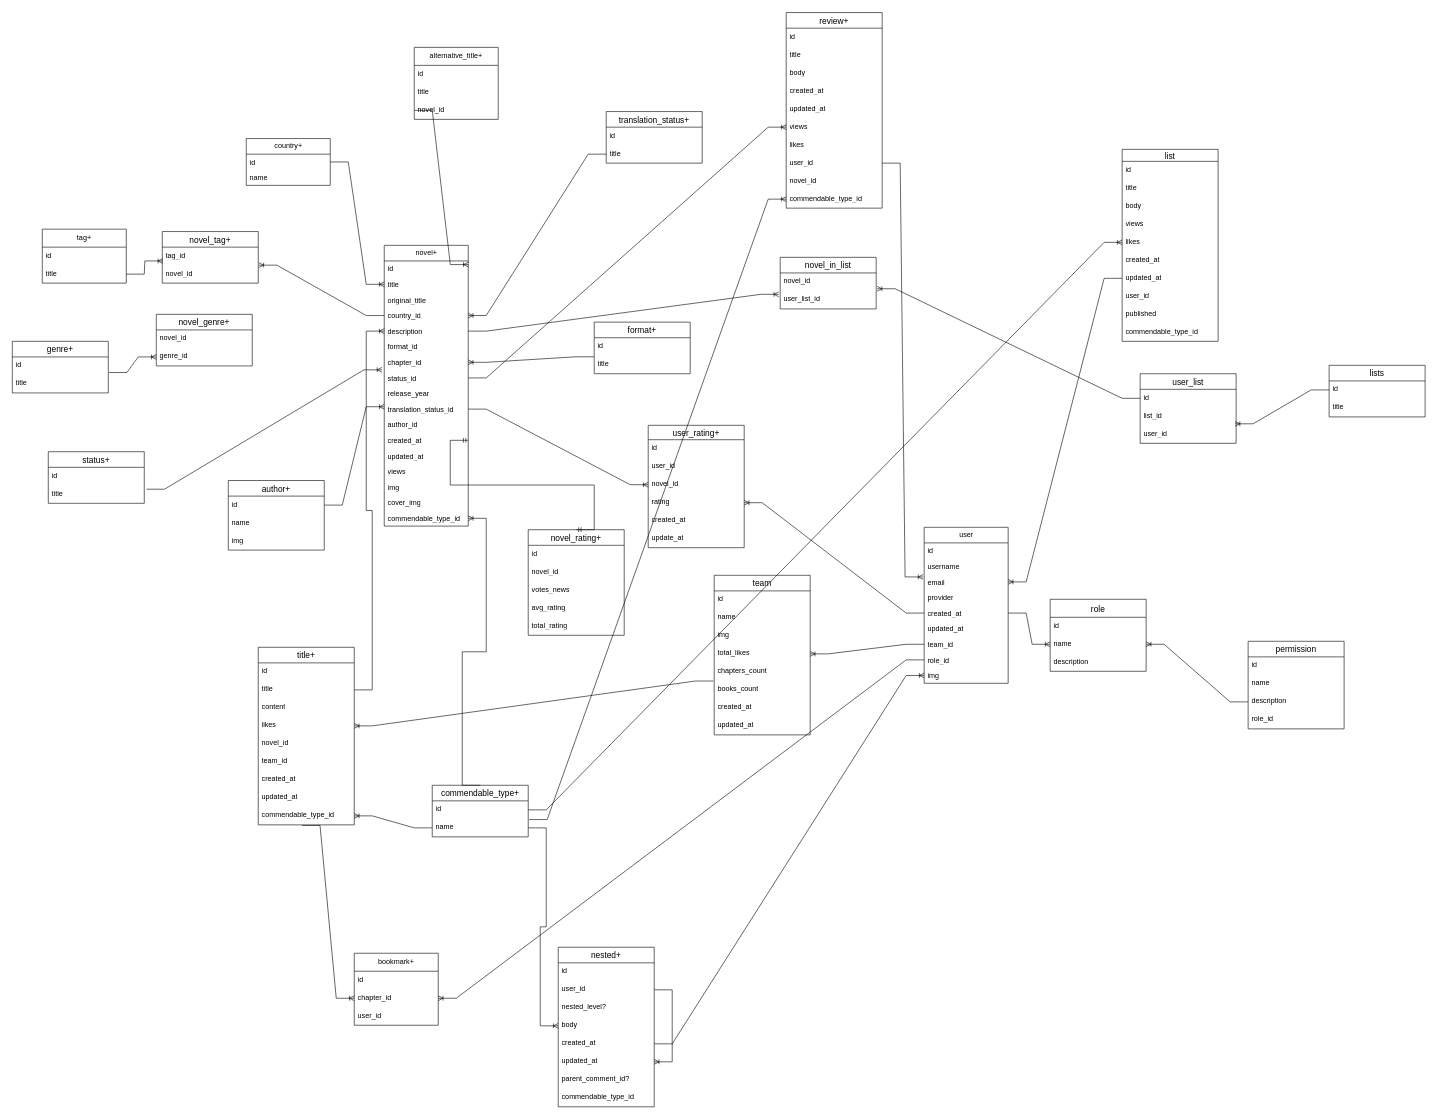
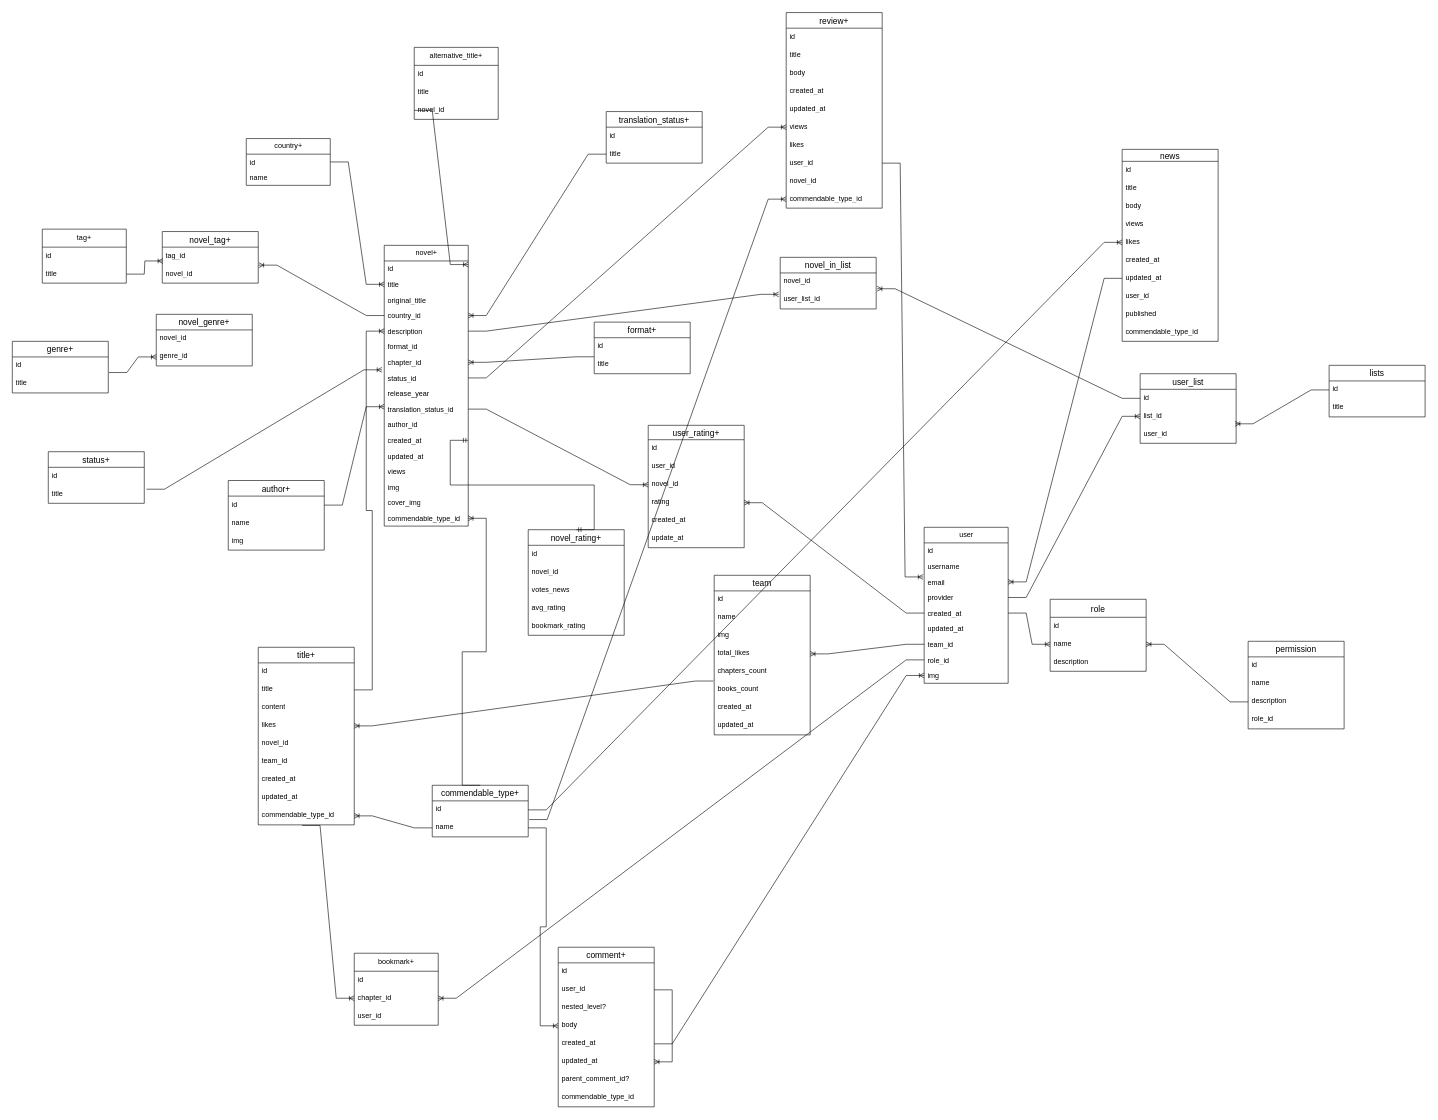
(1170, 156) -> (1170, 156)
none -> (1074, 508)
(554, 626) -> (561, 626)
(606, 955) -> (606, 955)
